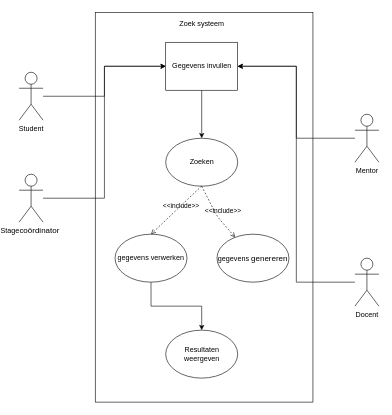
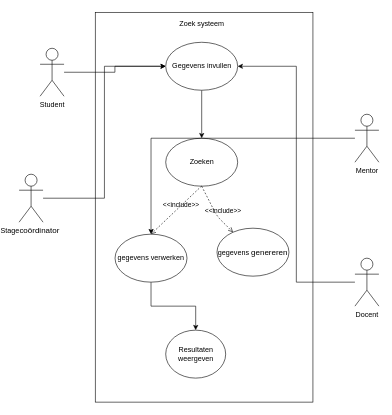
(202, 66) -> (202, 66)
(31, 96) -> (52, 72)
(298, 138) -> (151, 138)
(253, 258) -> (253, 252)
(202, 354) -> (196, 354)
